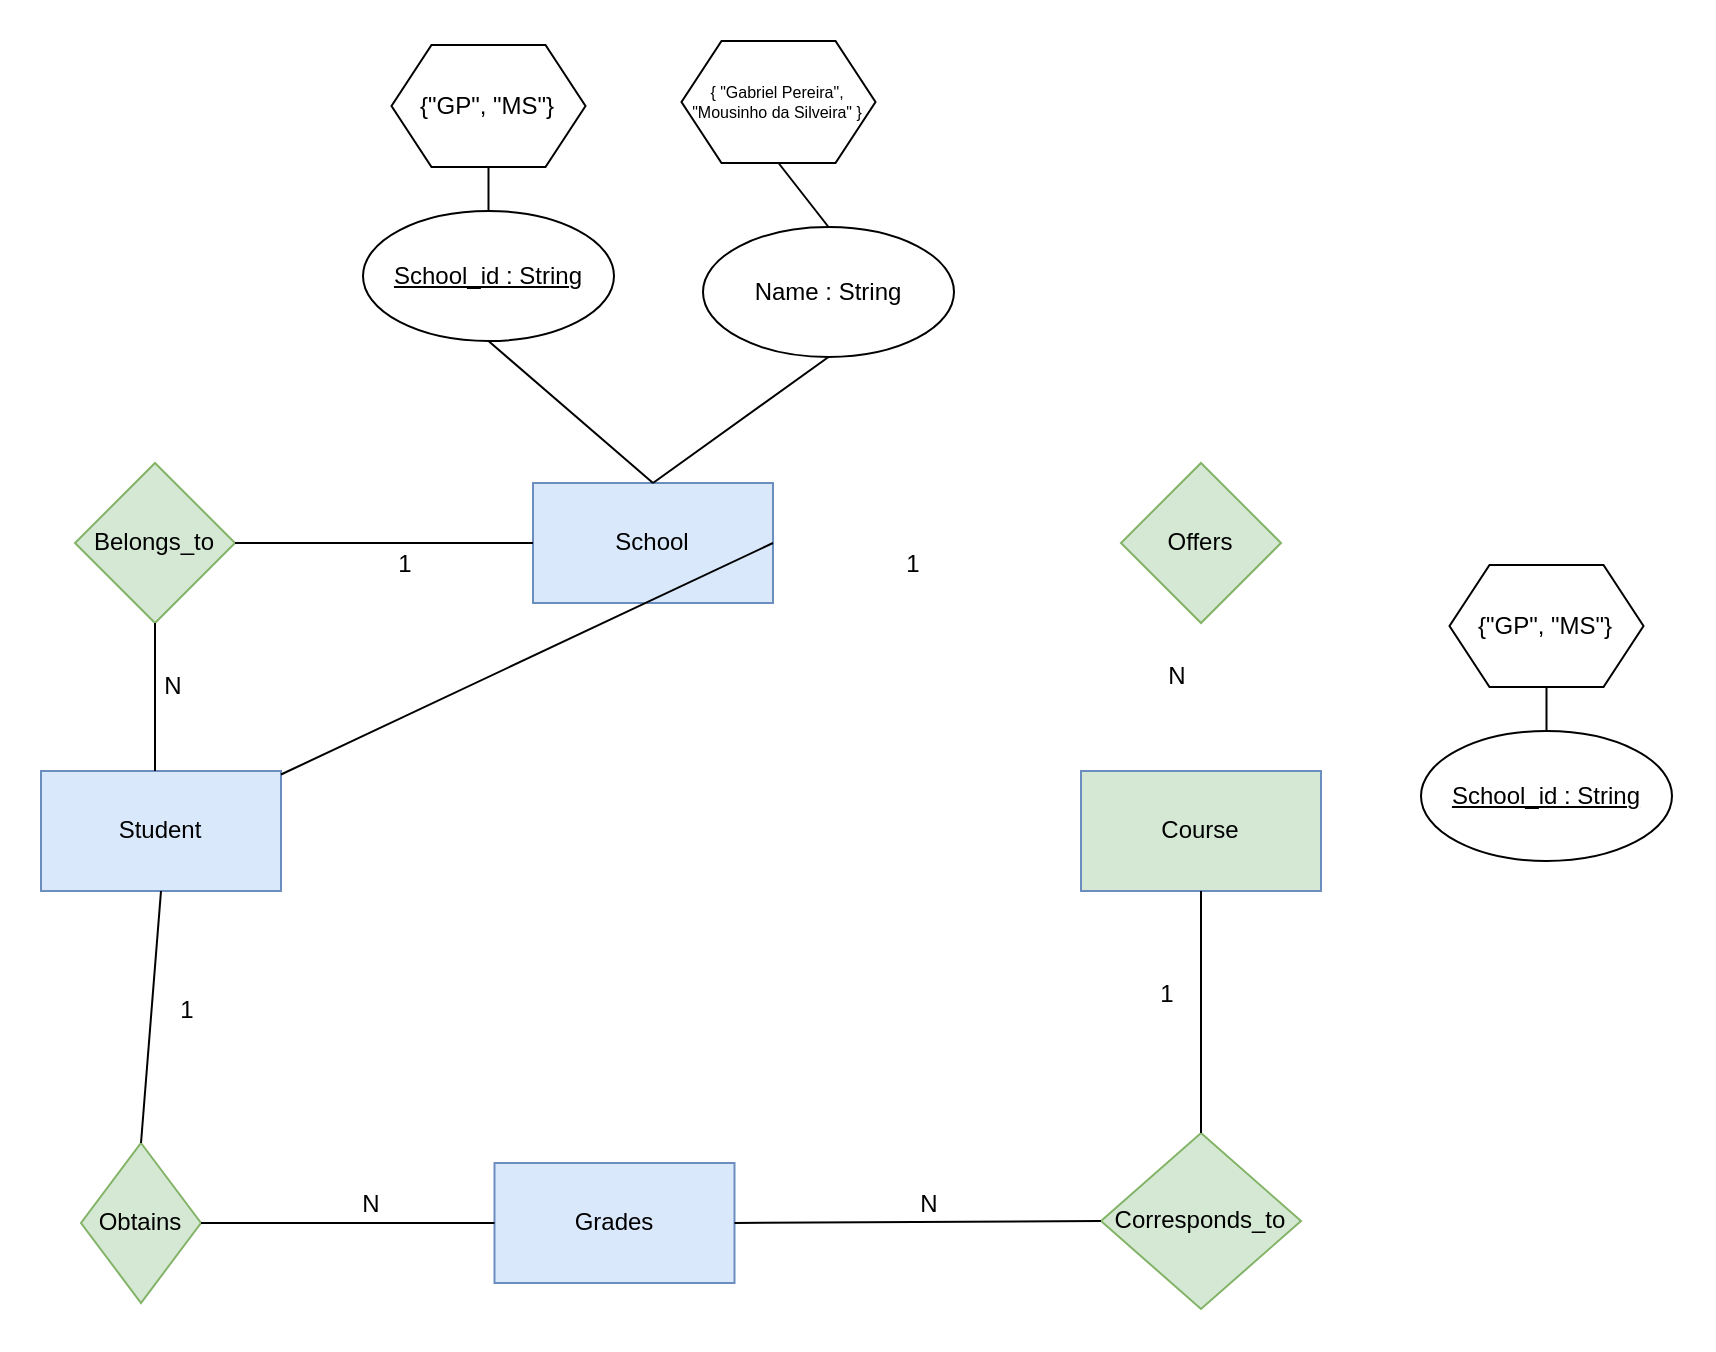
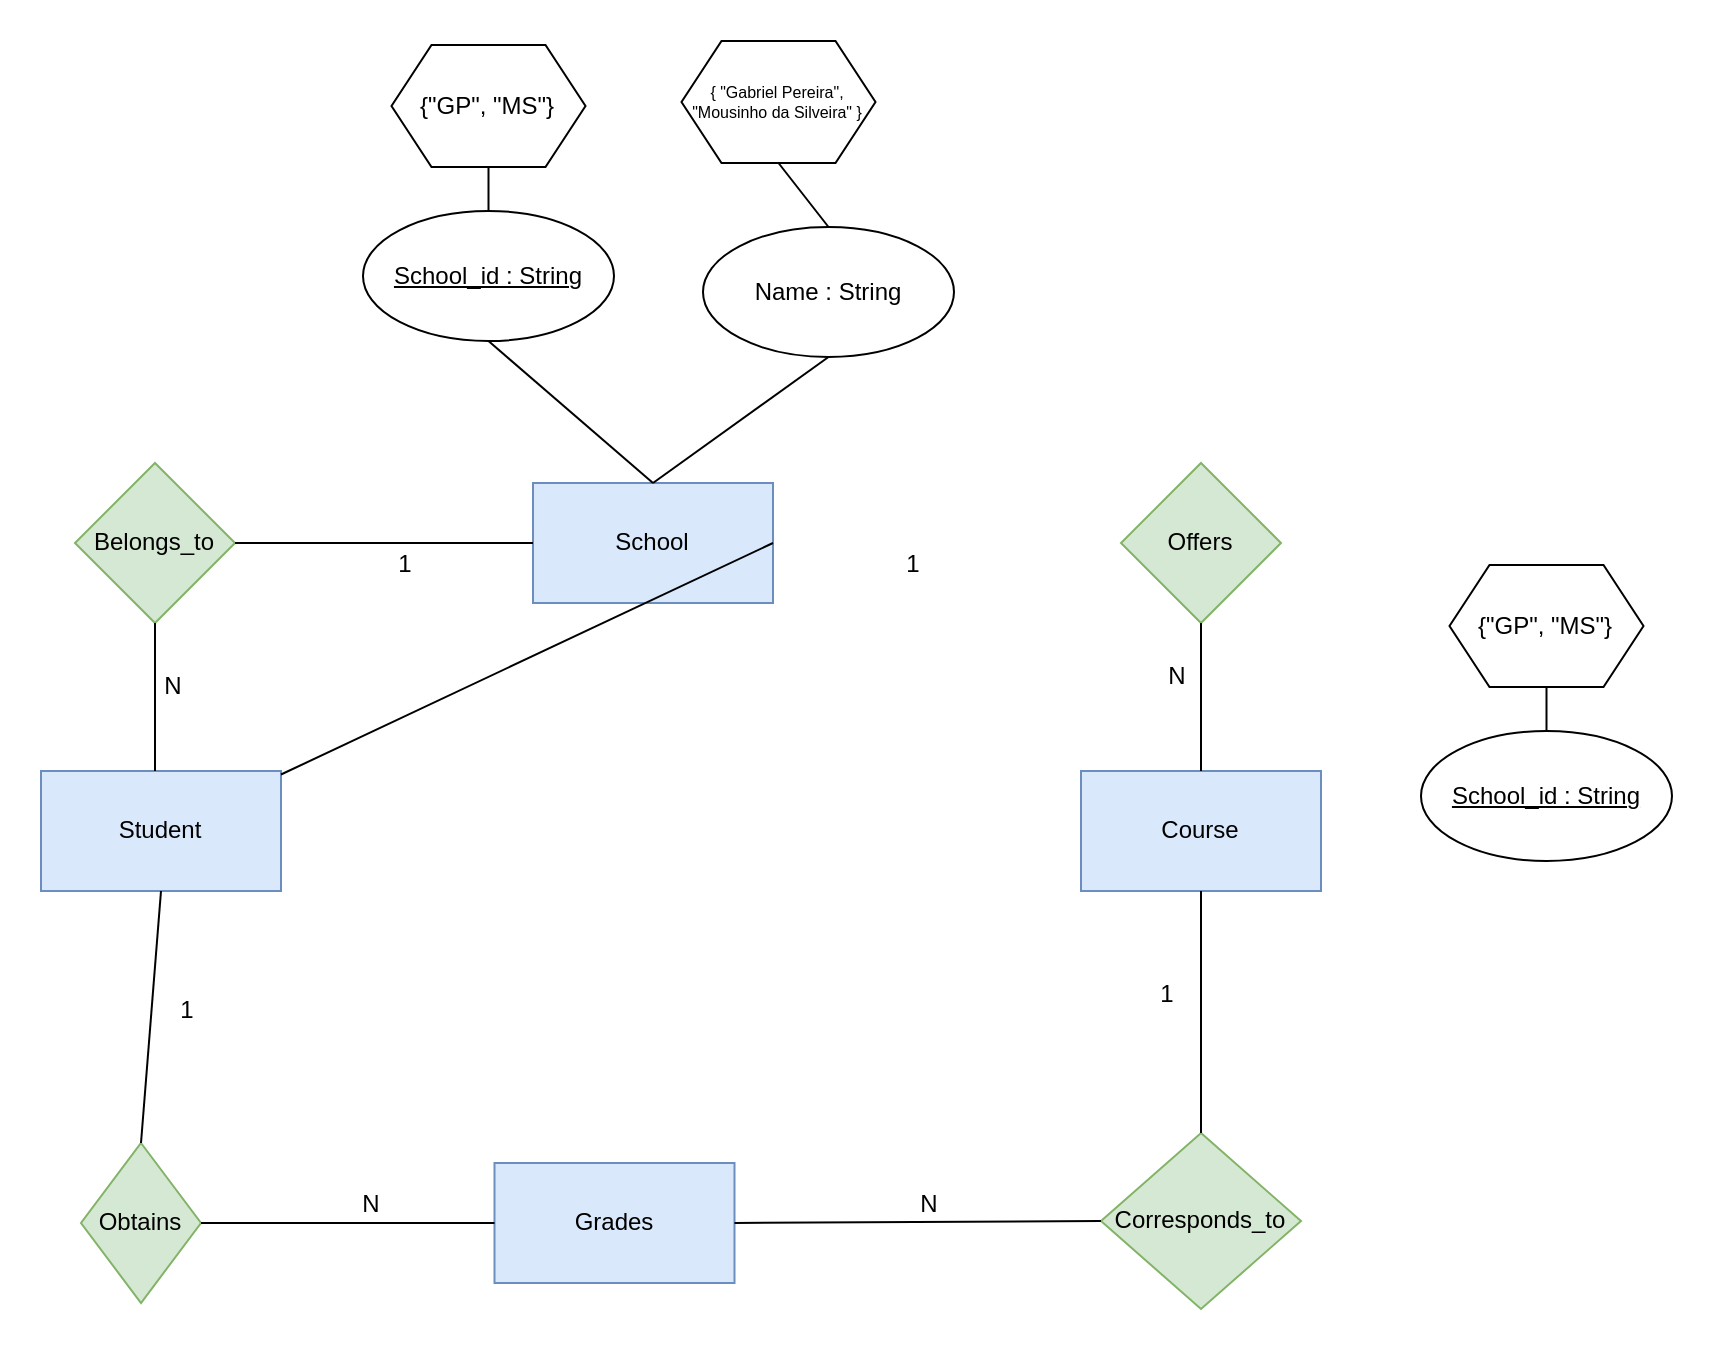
none -> (1201, 697)
(1201, 831) -> (1201, 831)
